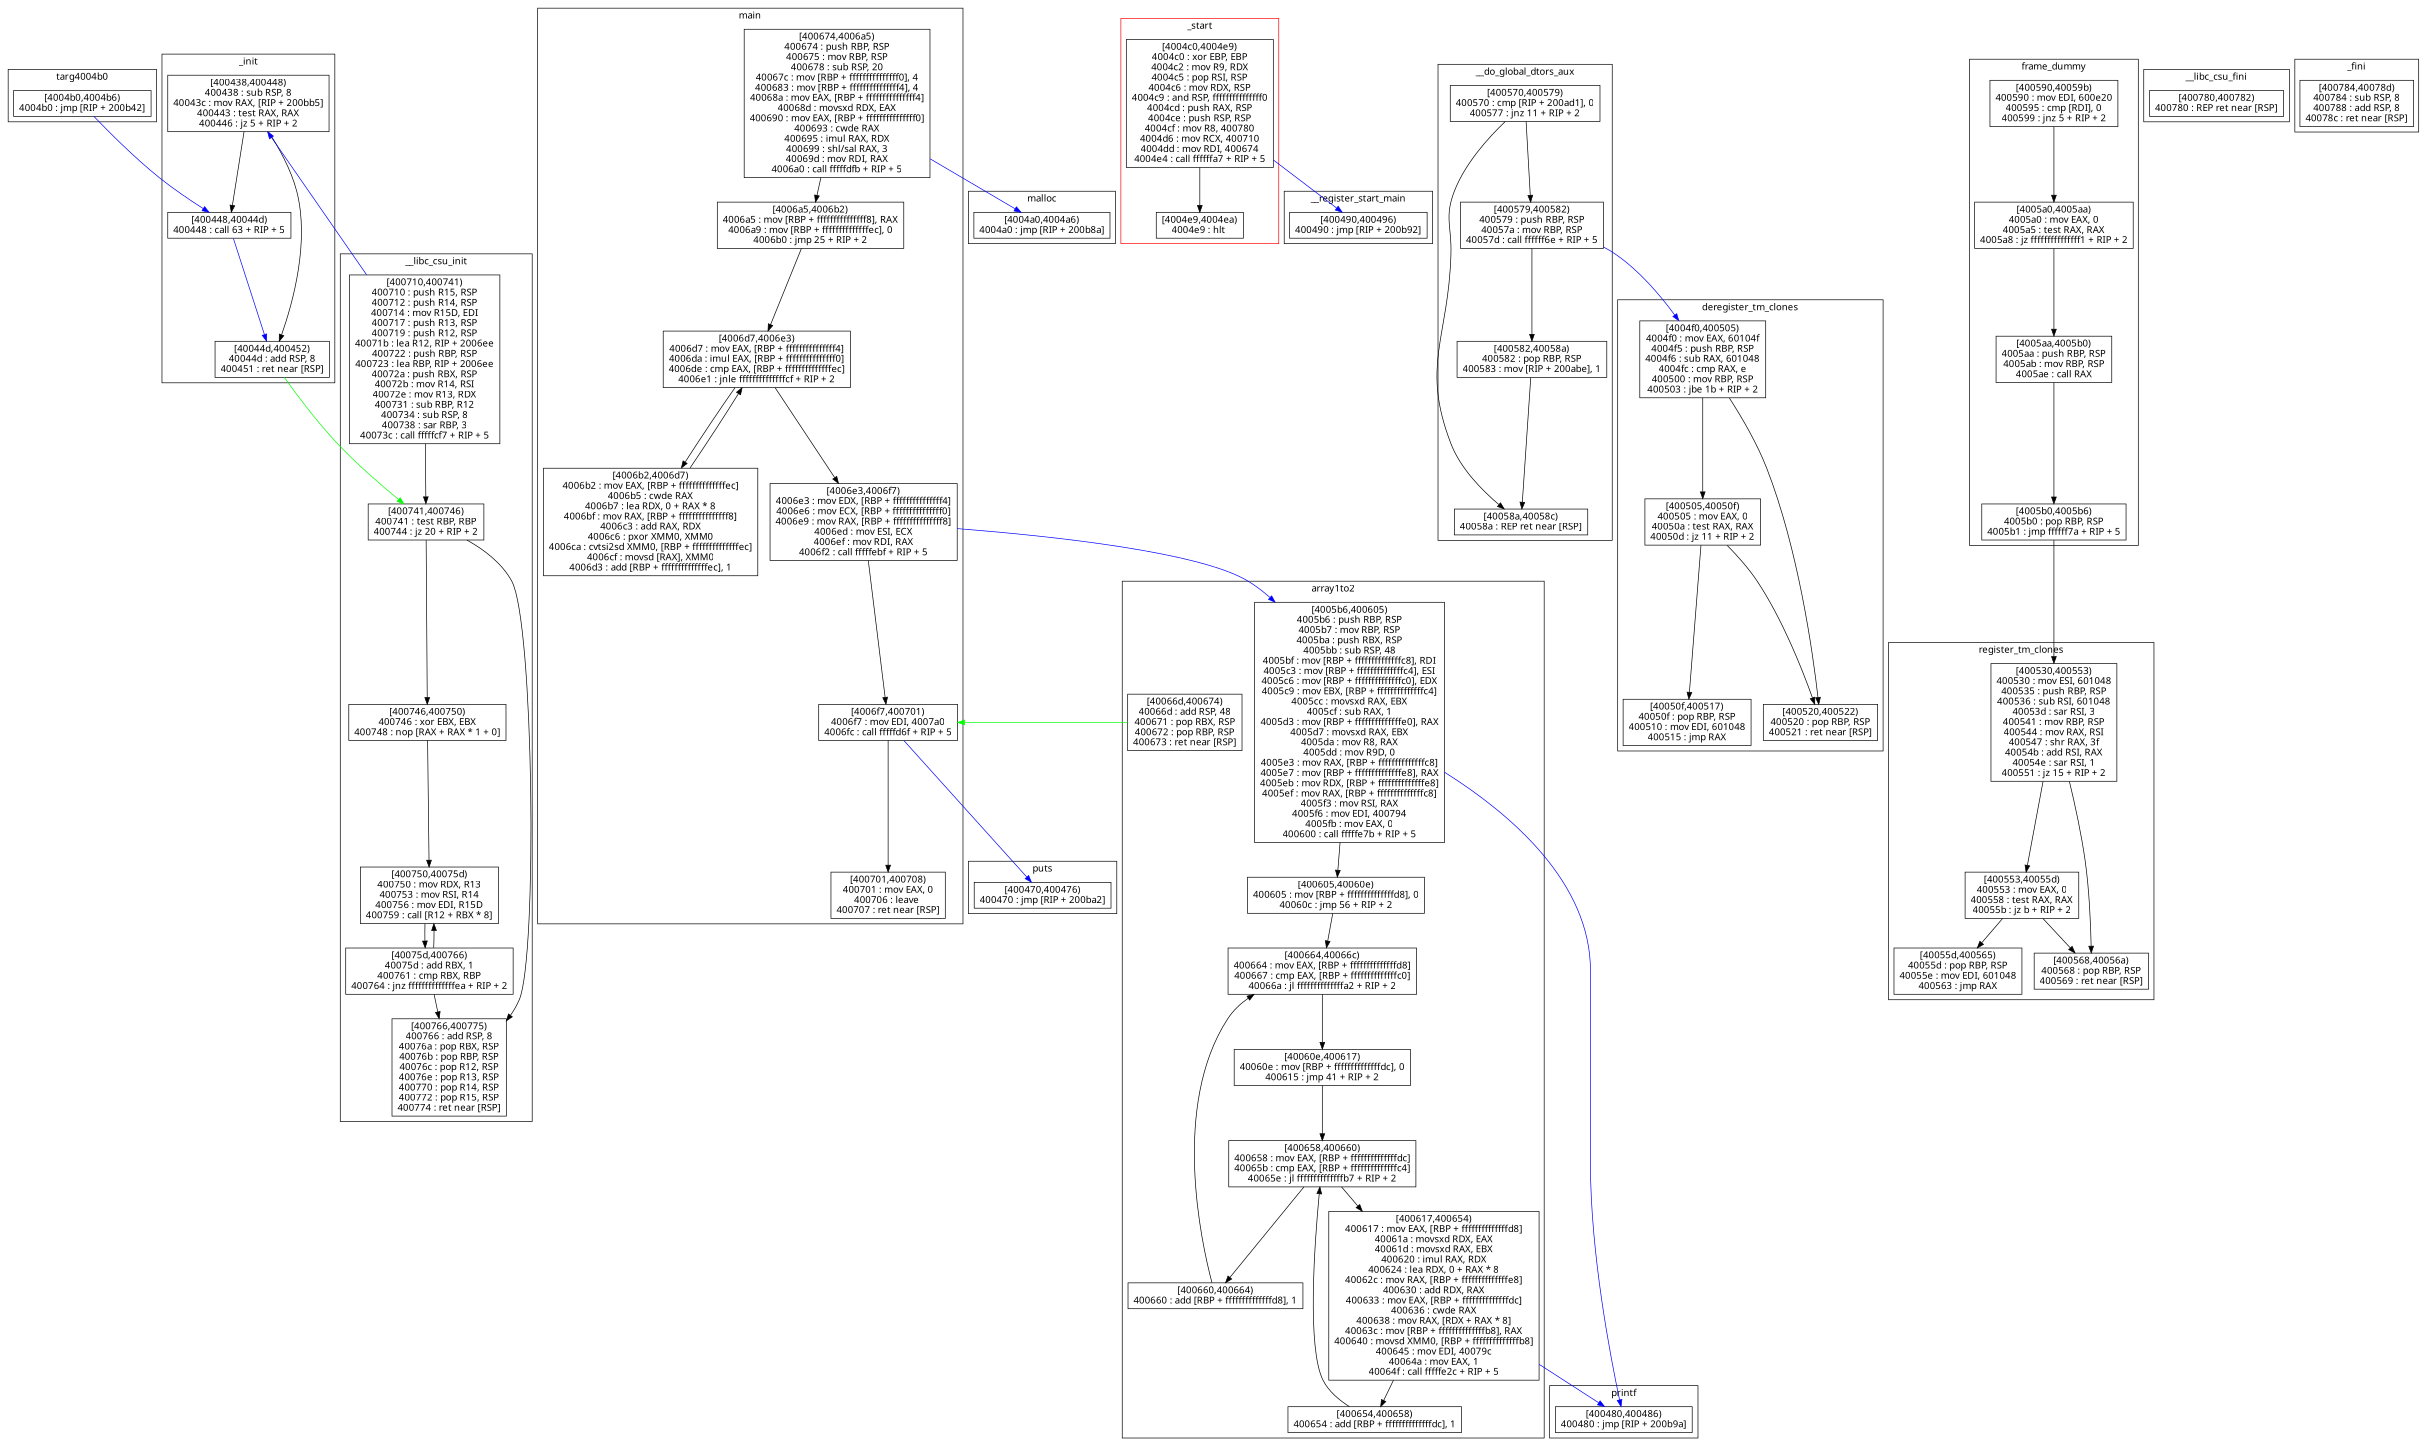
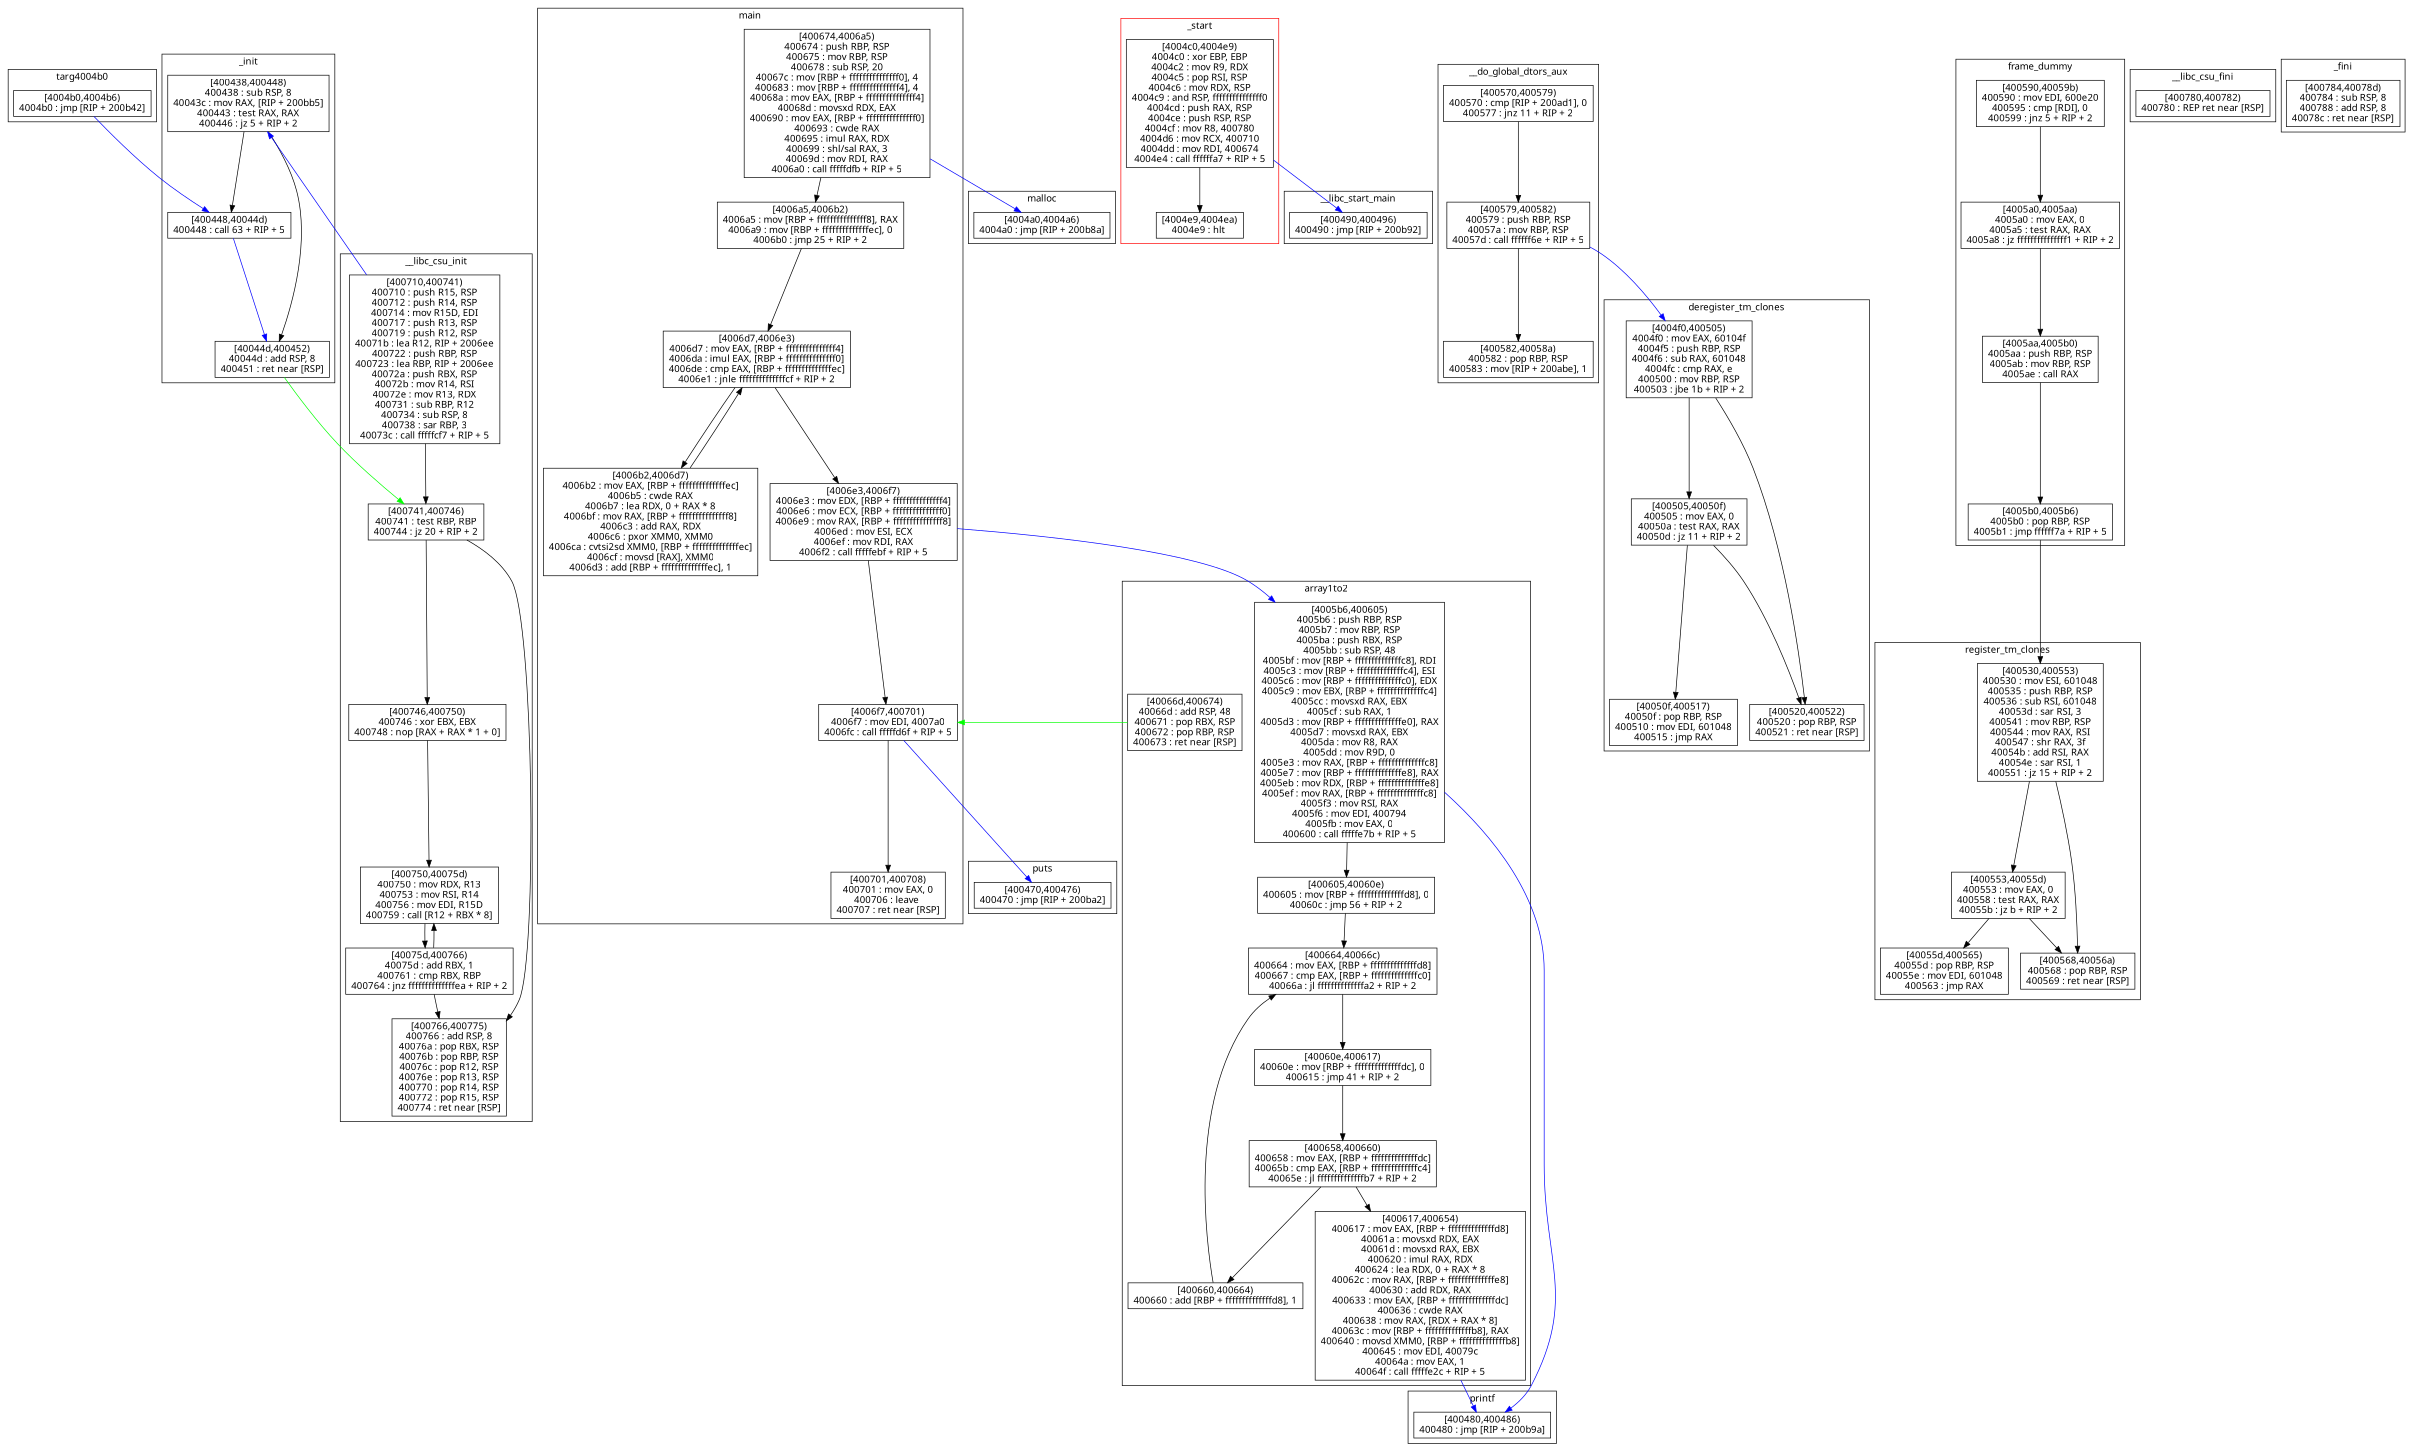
(1358, 199) -> (1358, 199)
(1521, 522) -> none
(1375, 1420) -> none
